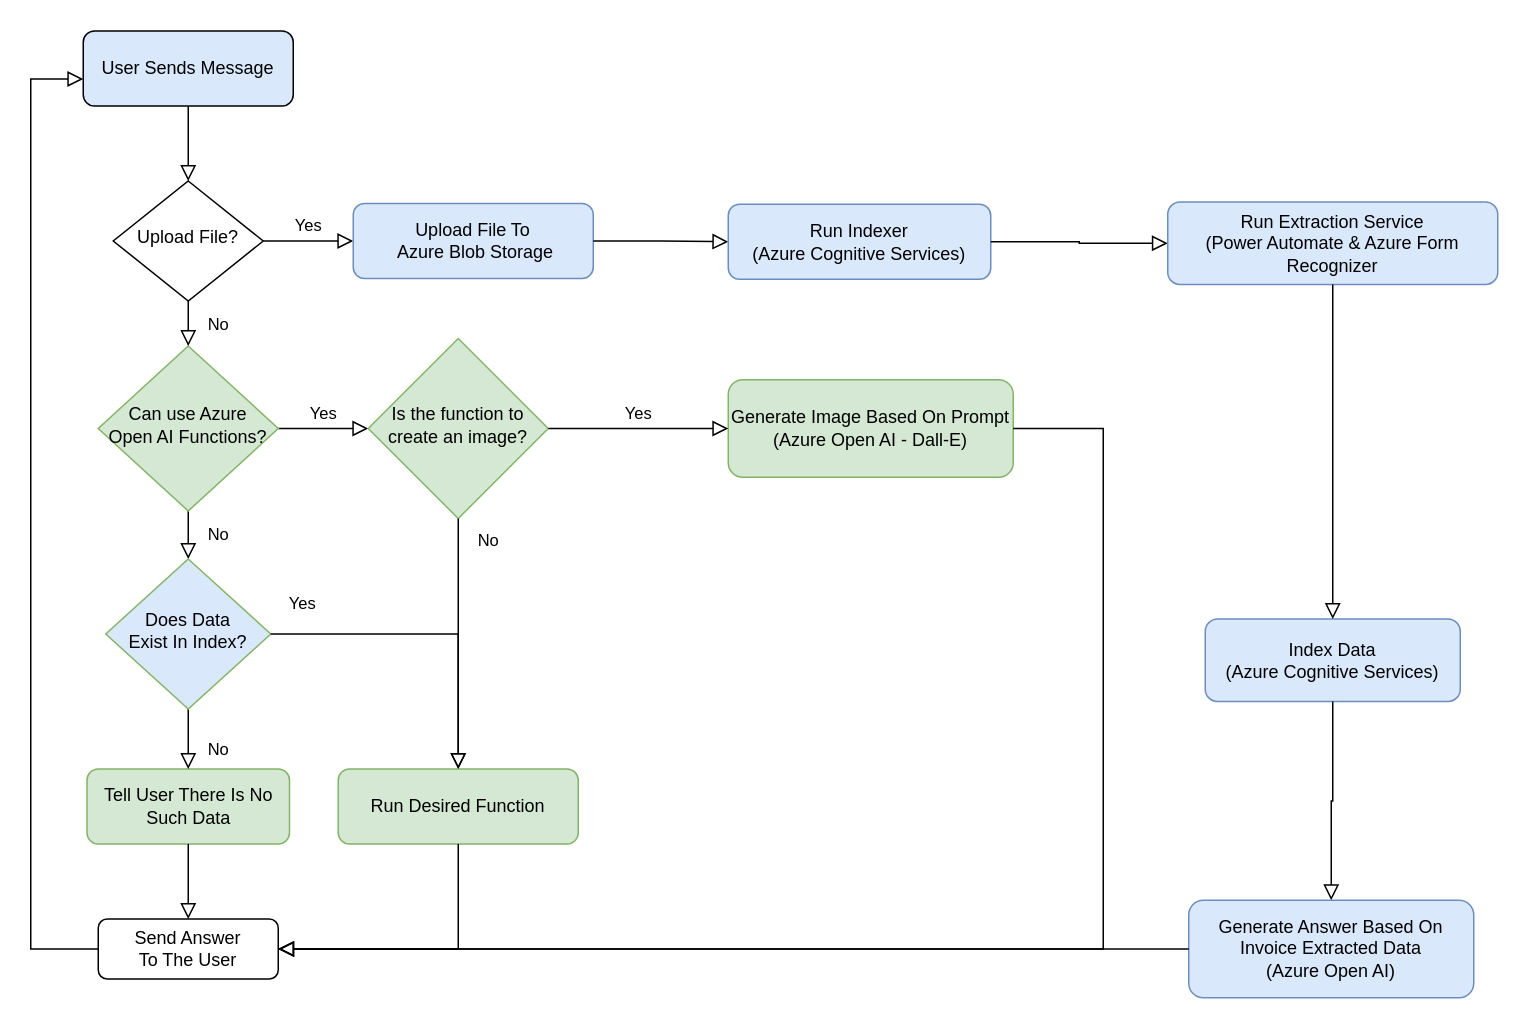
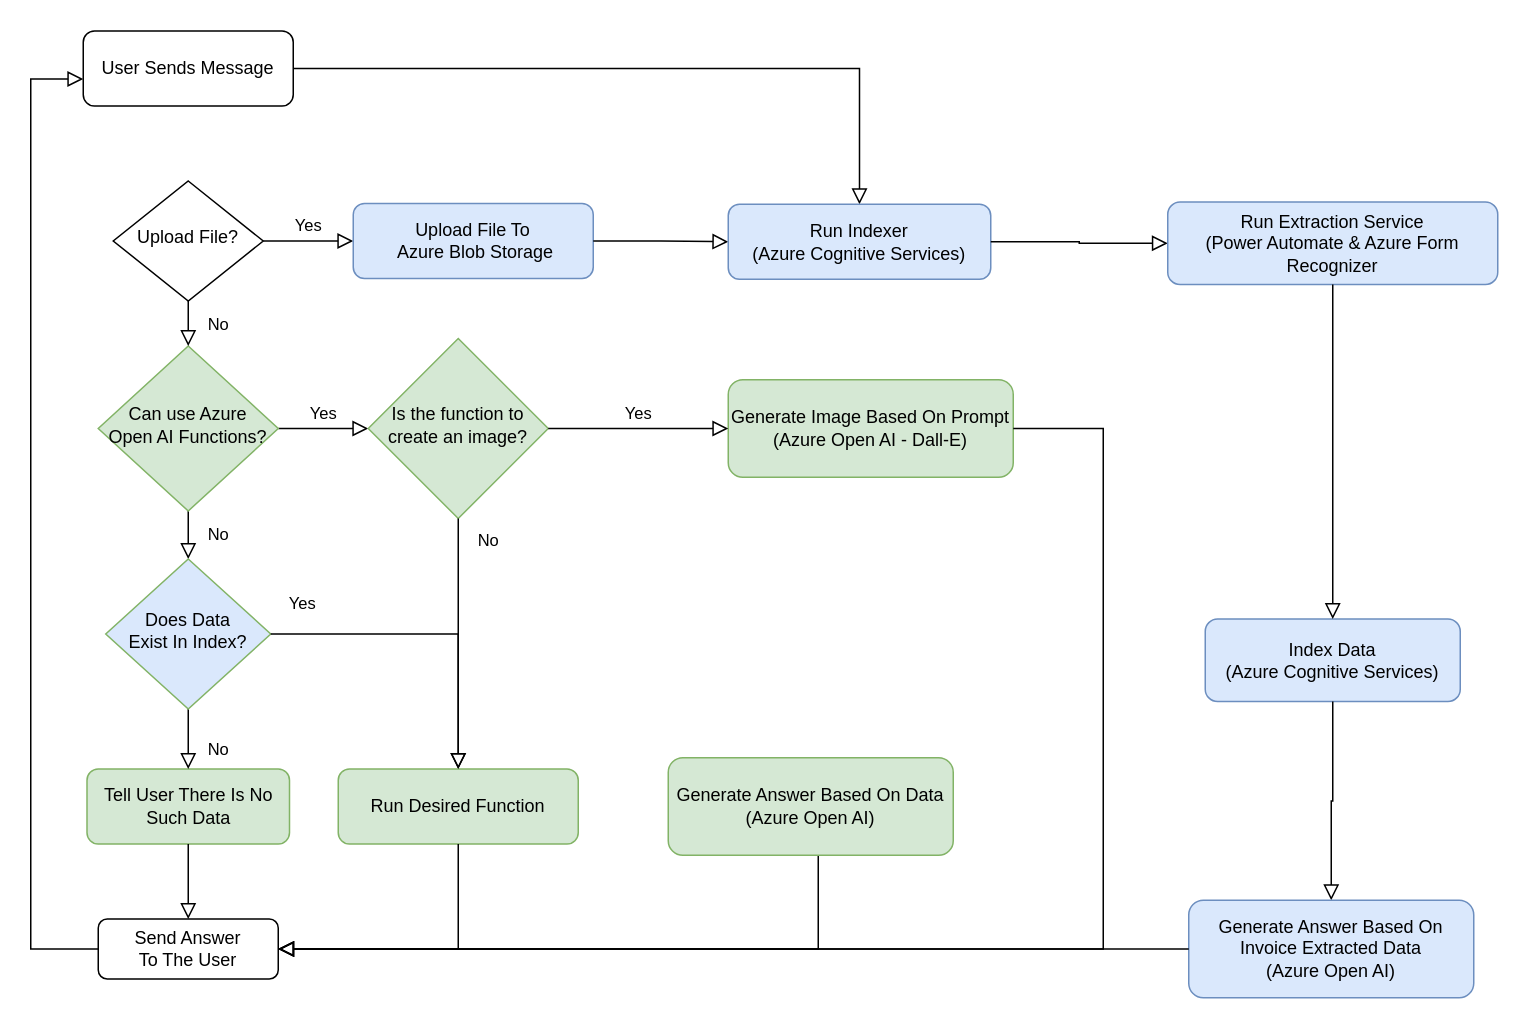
(188, 68) -> (188, 68)
(188, 135) -> (636, 68)
none -> (811, 806)
none -> (818, 899)
